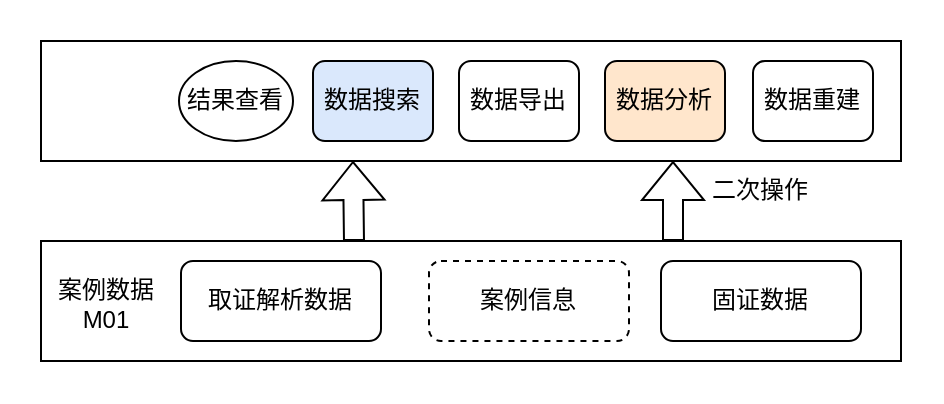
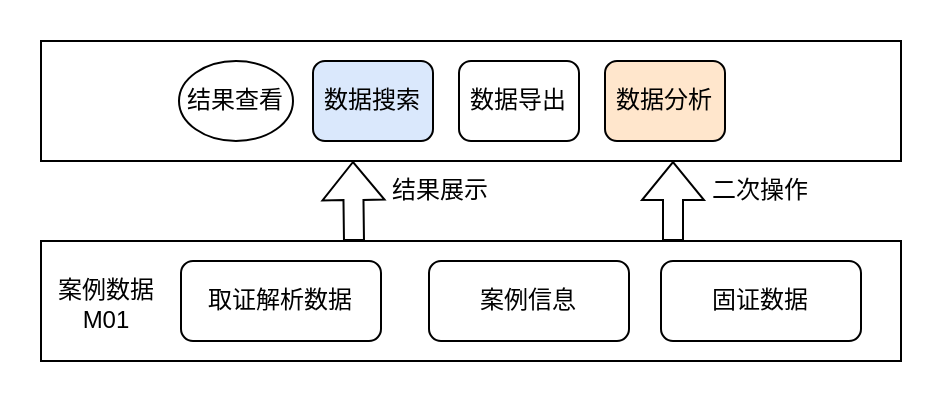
(813, 101) -> none
none -> (441, 191)
(529, 301) -> (529, 301)
